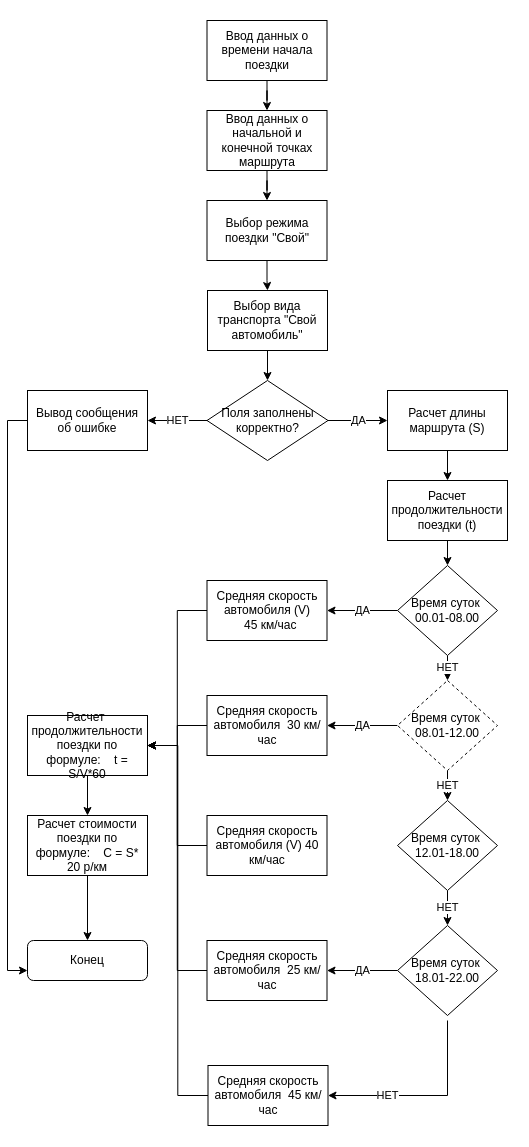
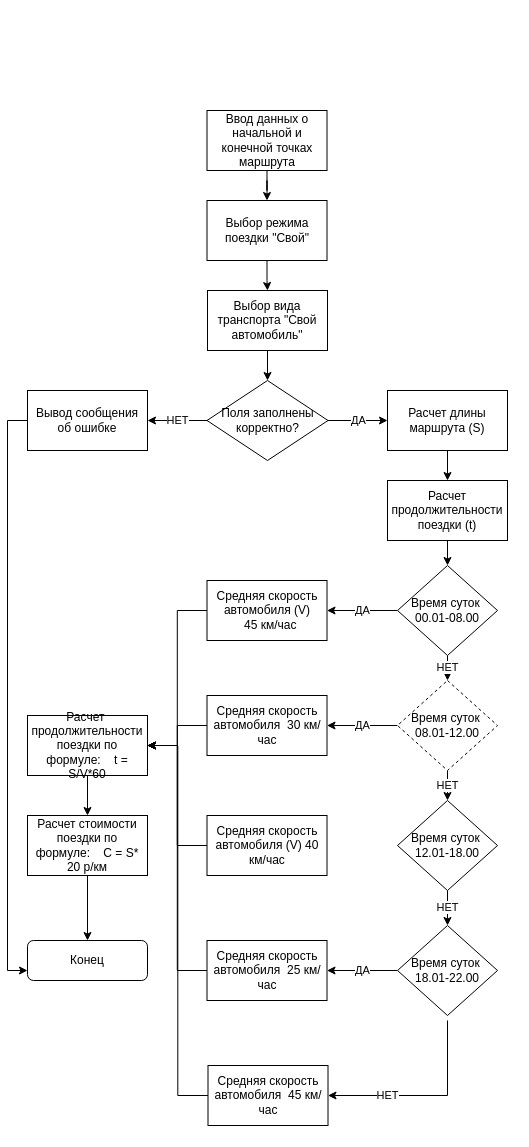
(267, 51) -> none
(267, 100) -> none
